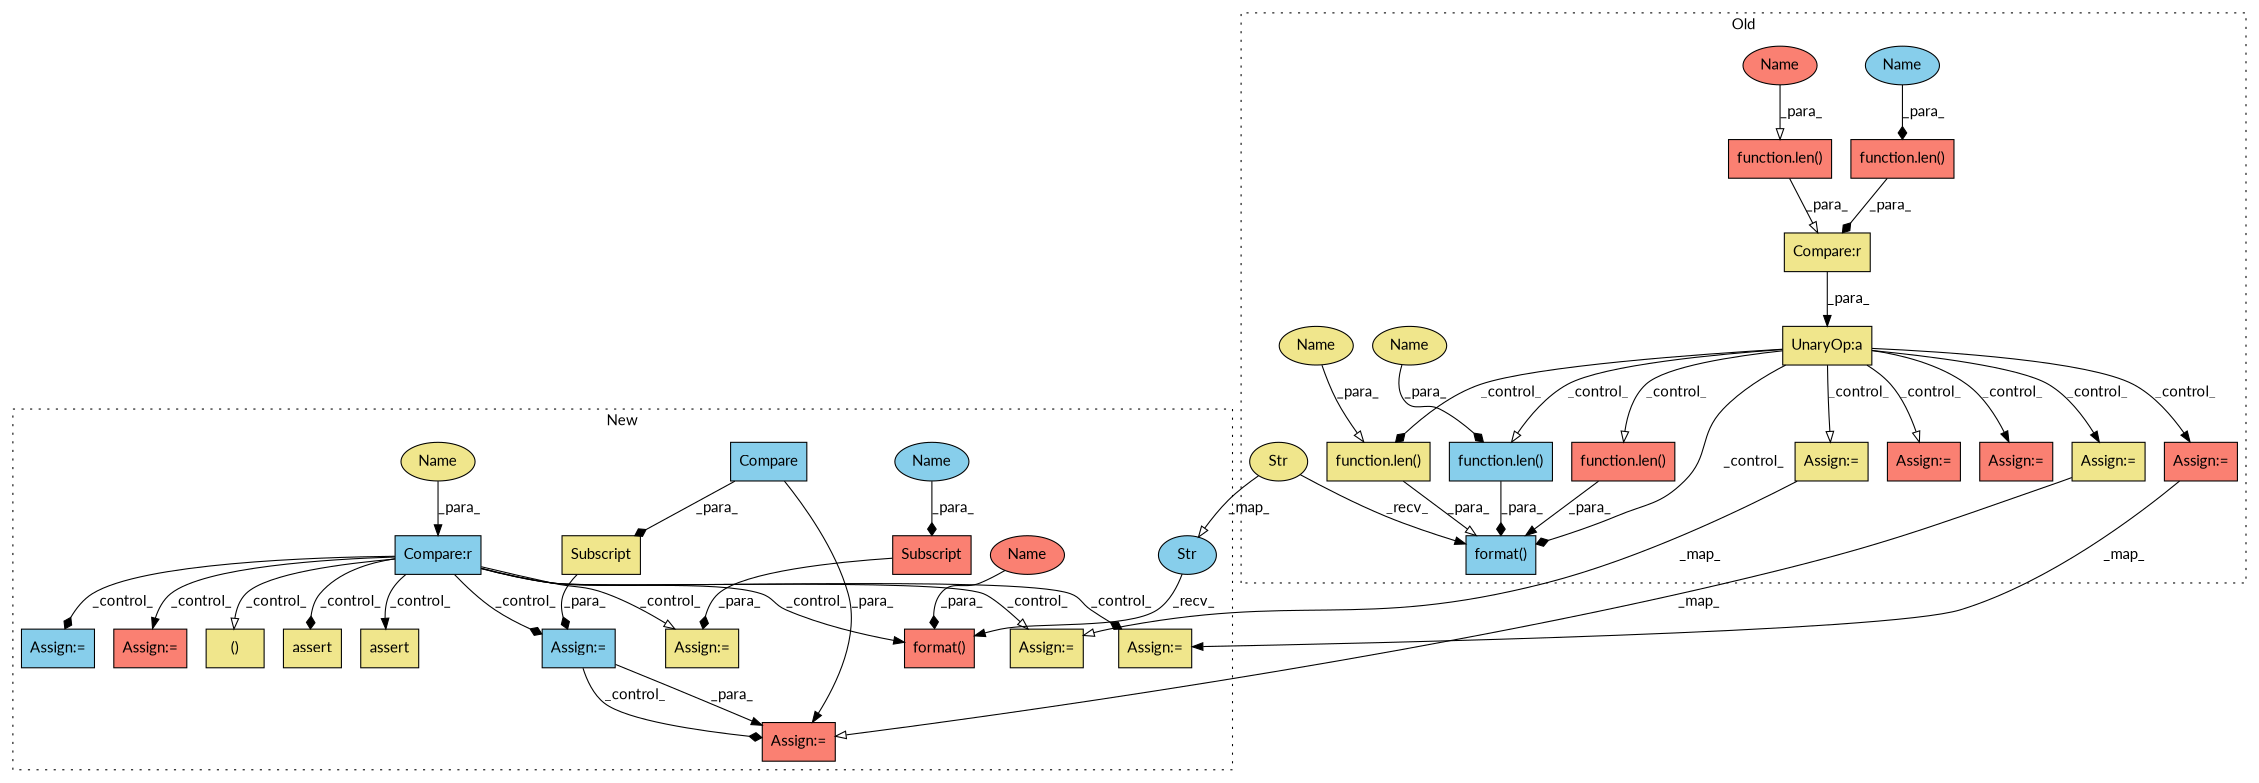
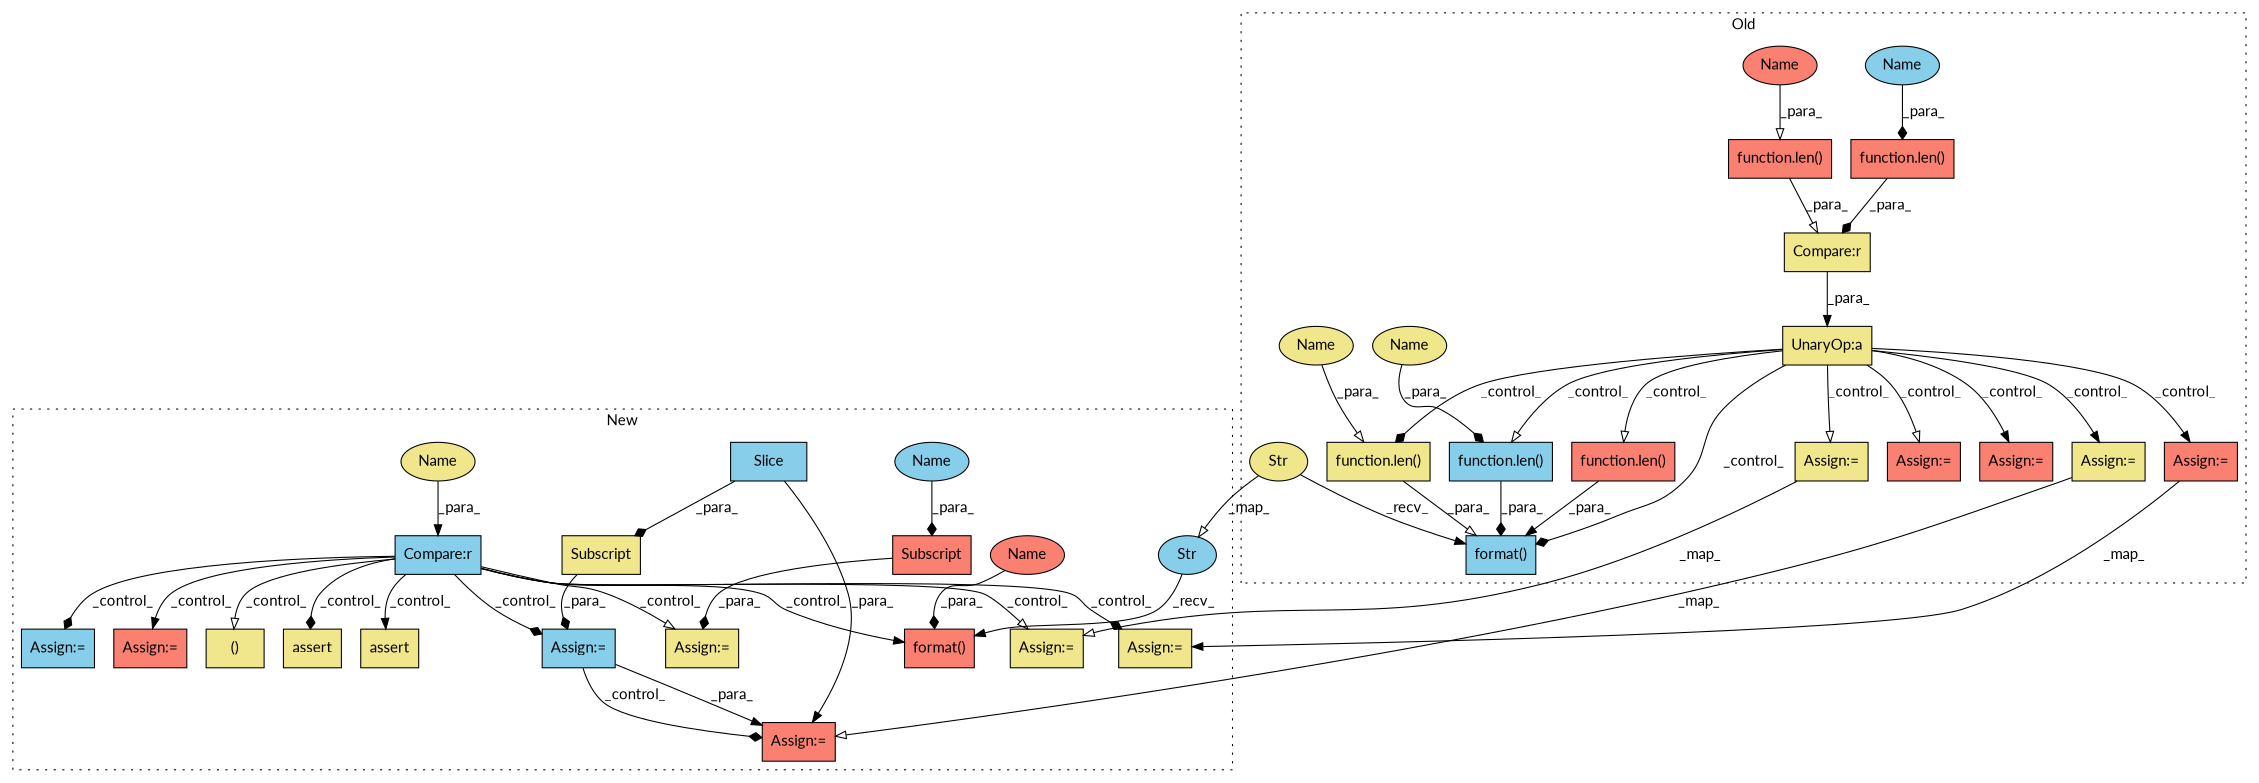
(769, 462) -> (769, 462)
